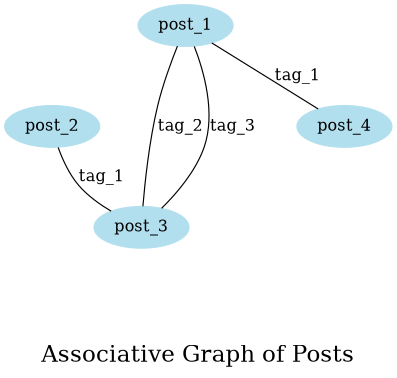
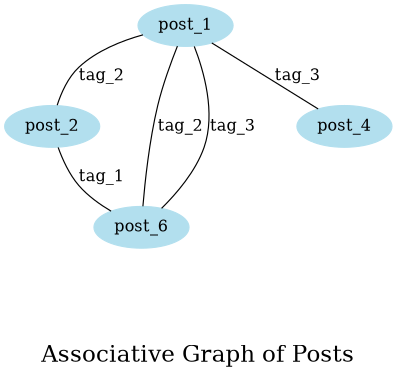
none -> (90, 58)
(298, 76) -> (298, 76)
(141, 227) -> (141, 227)
